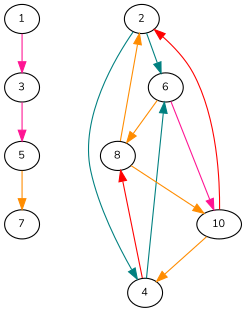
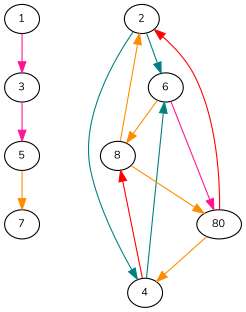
(219, 224) -> (219, 224)
